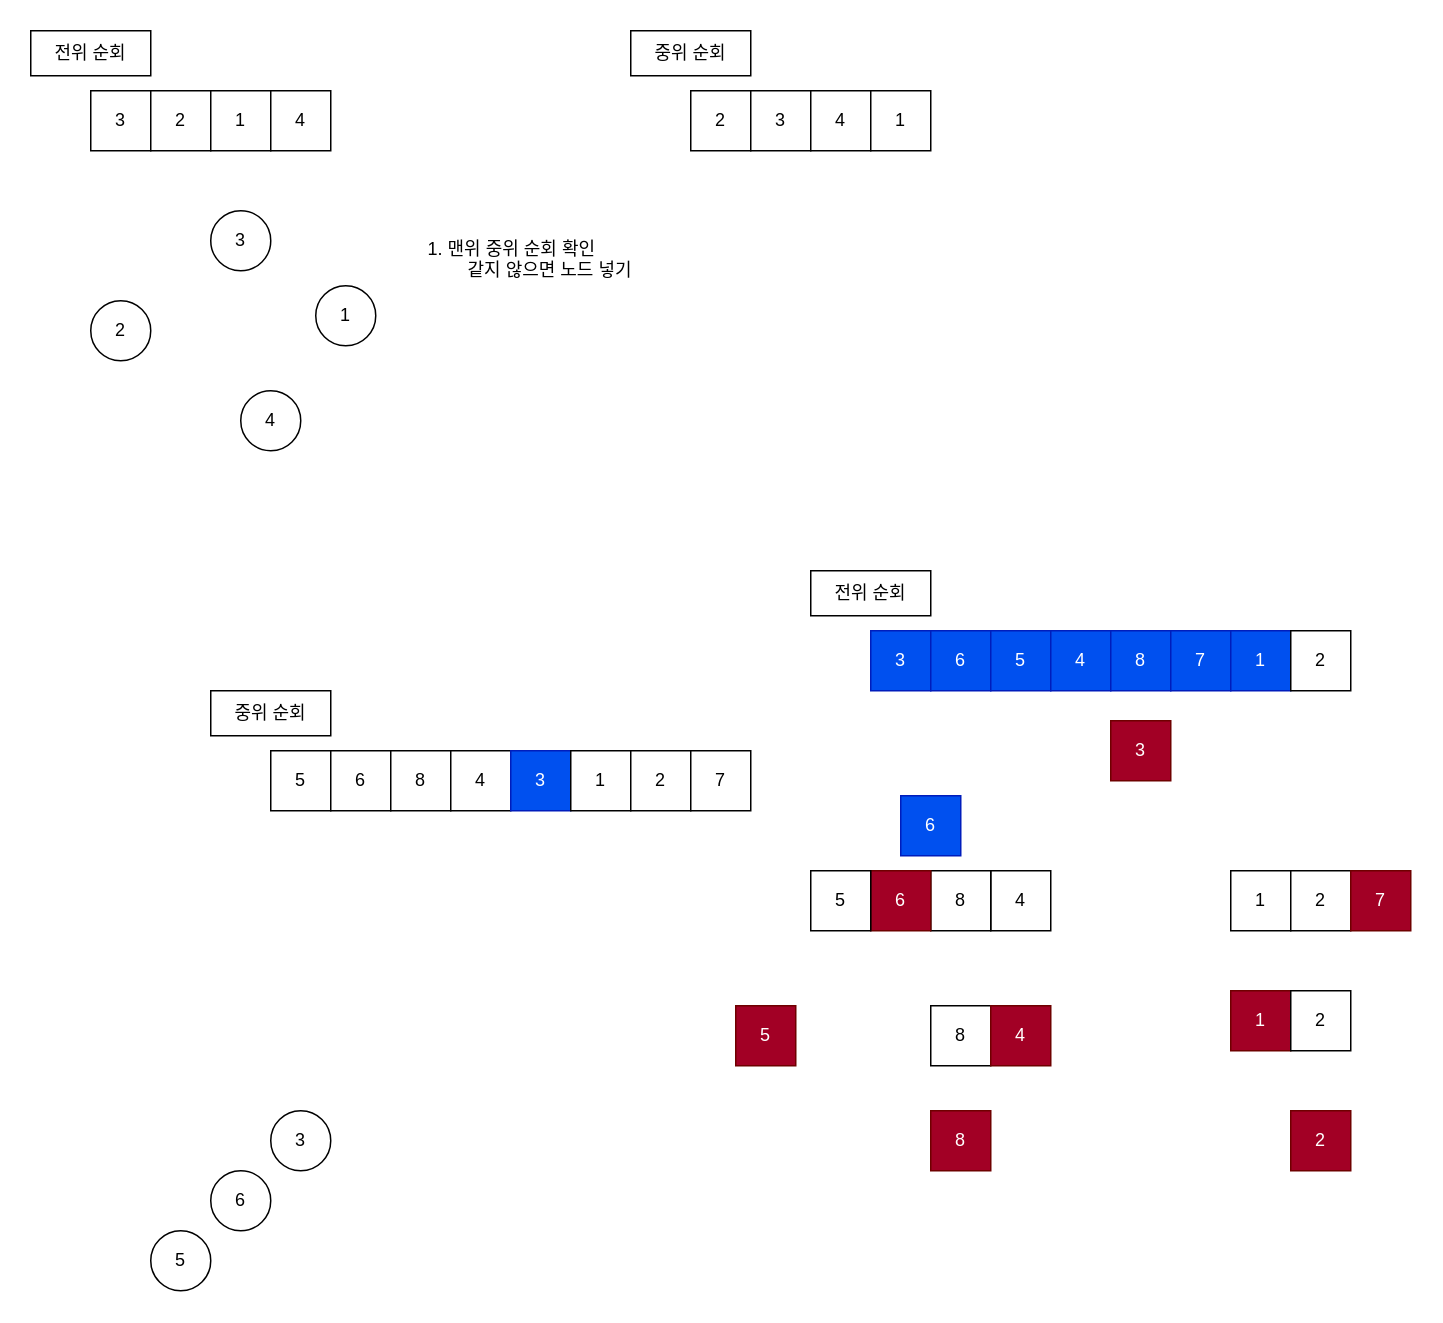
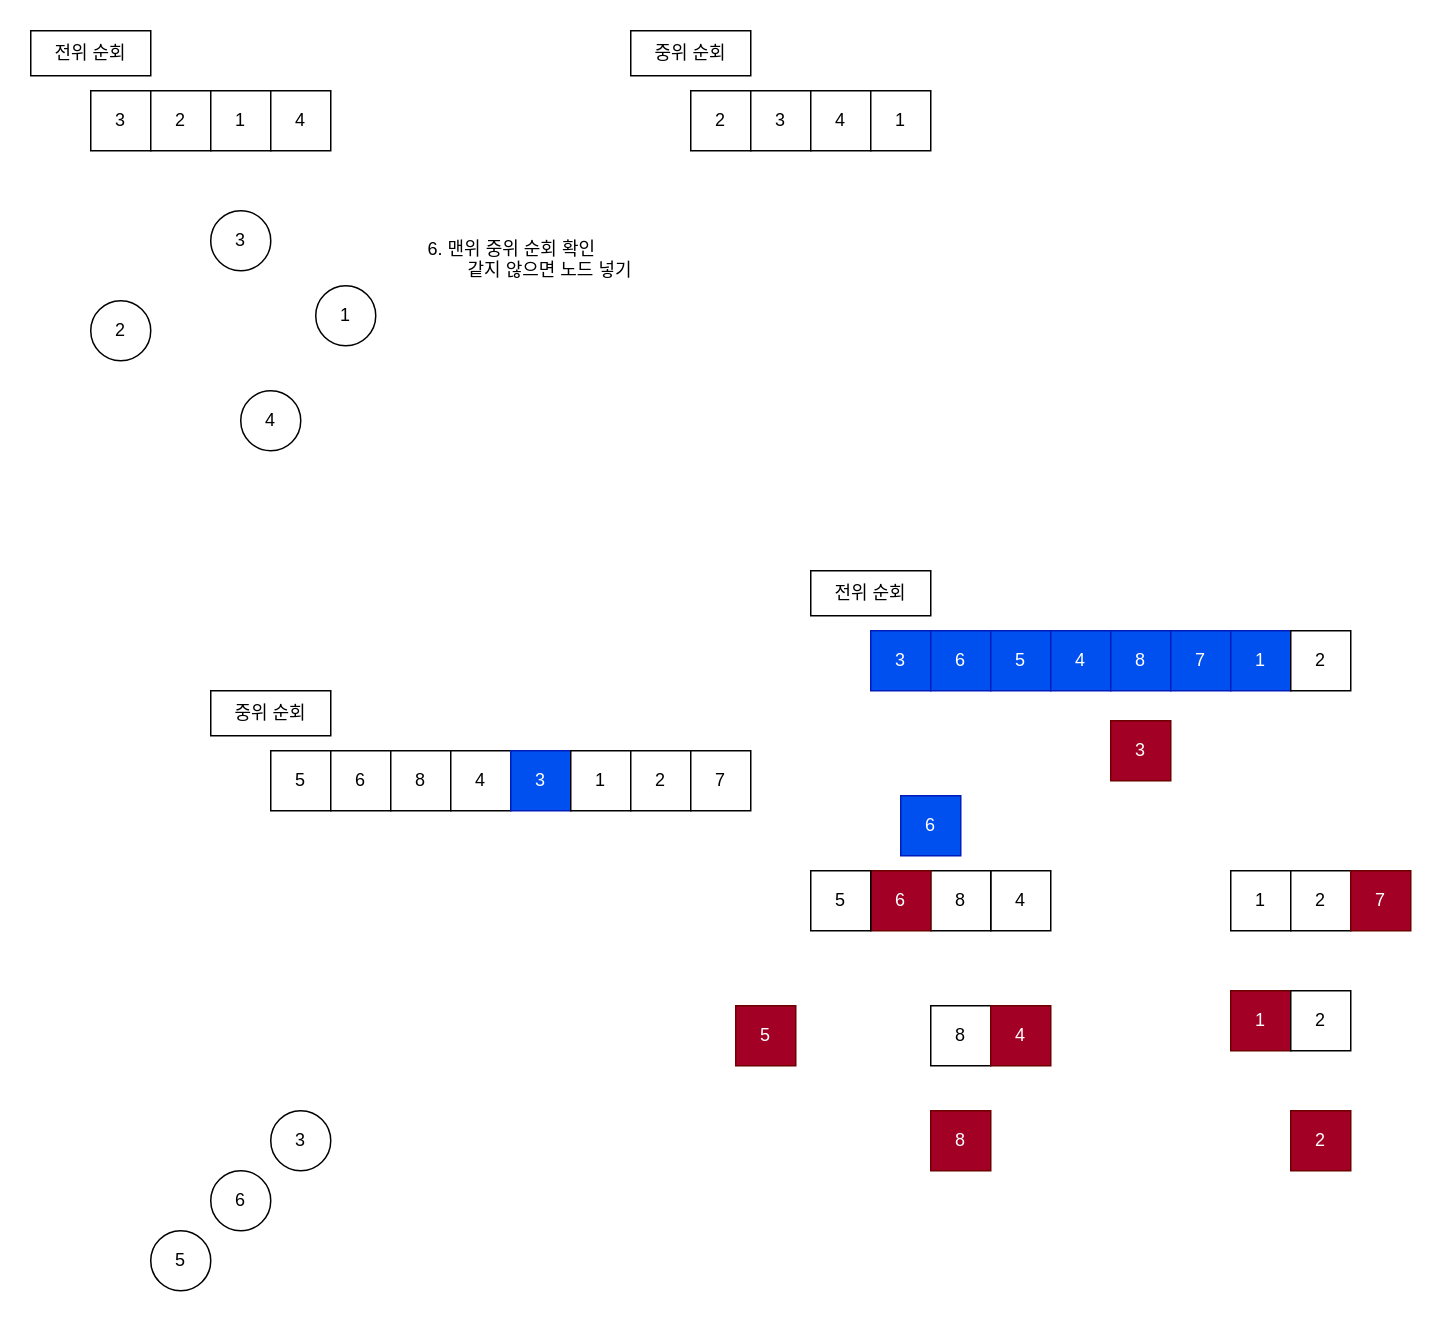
(519, 217) -> (519, 217)
